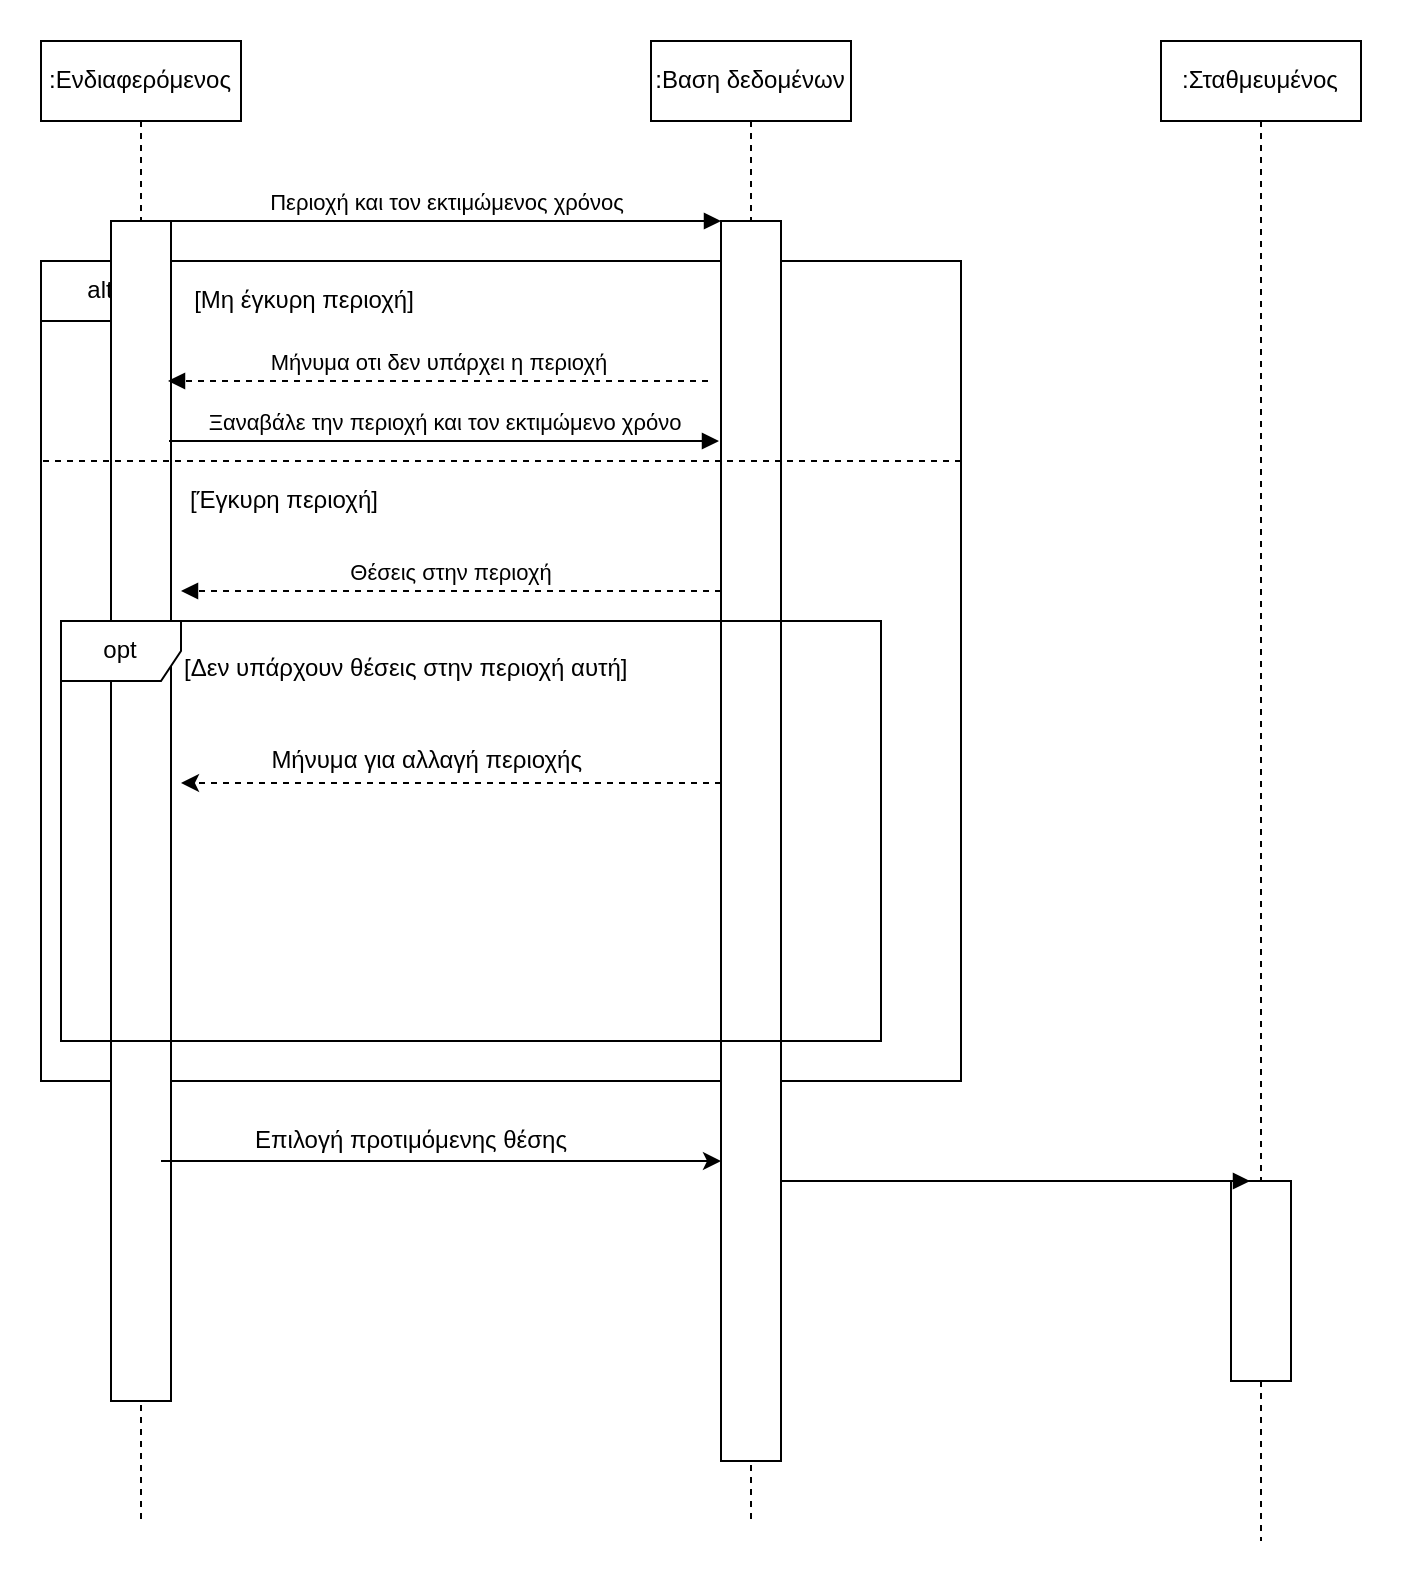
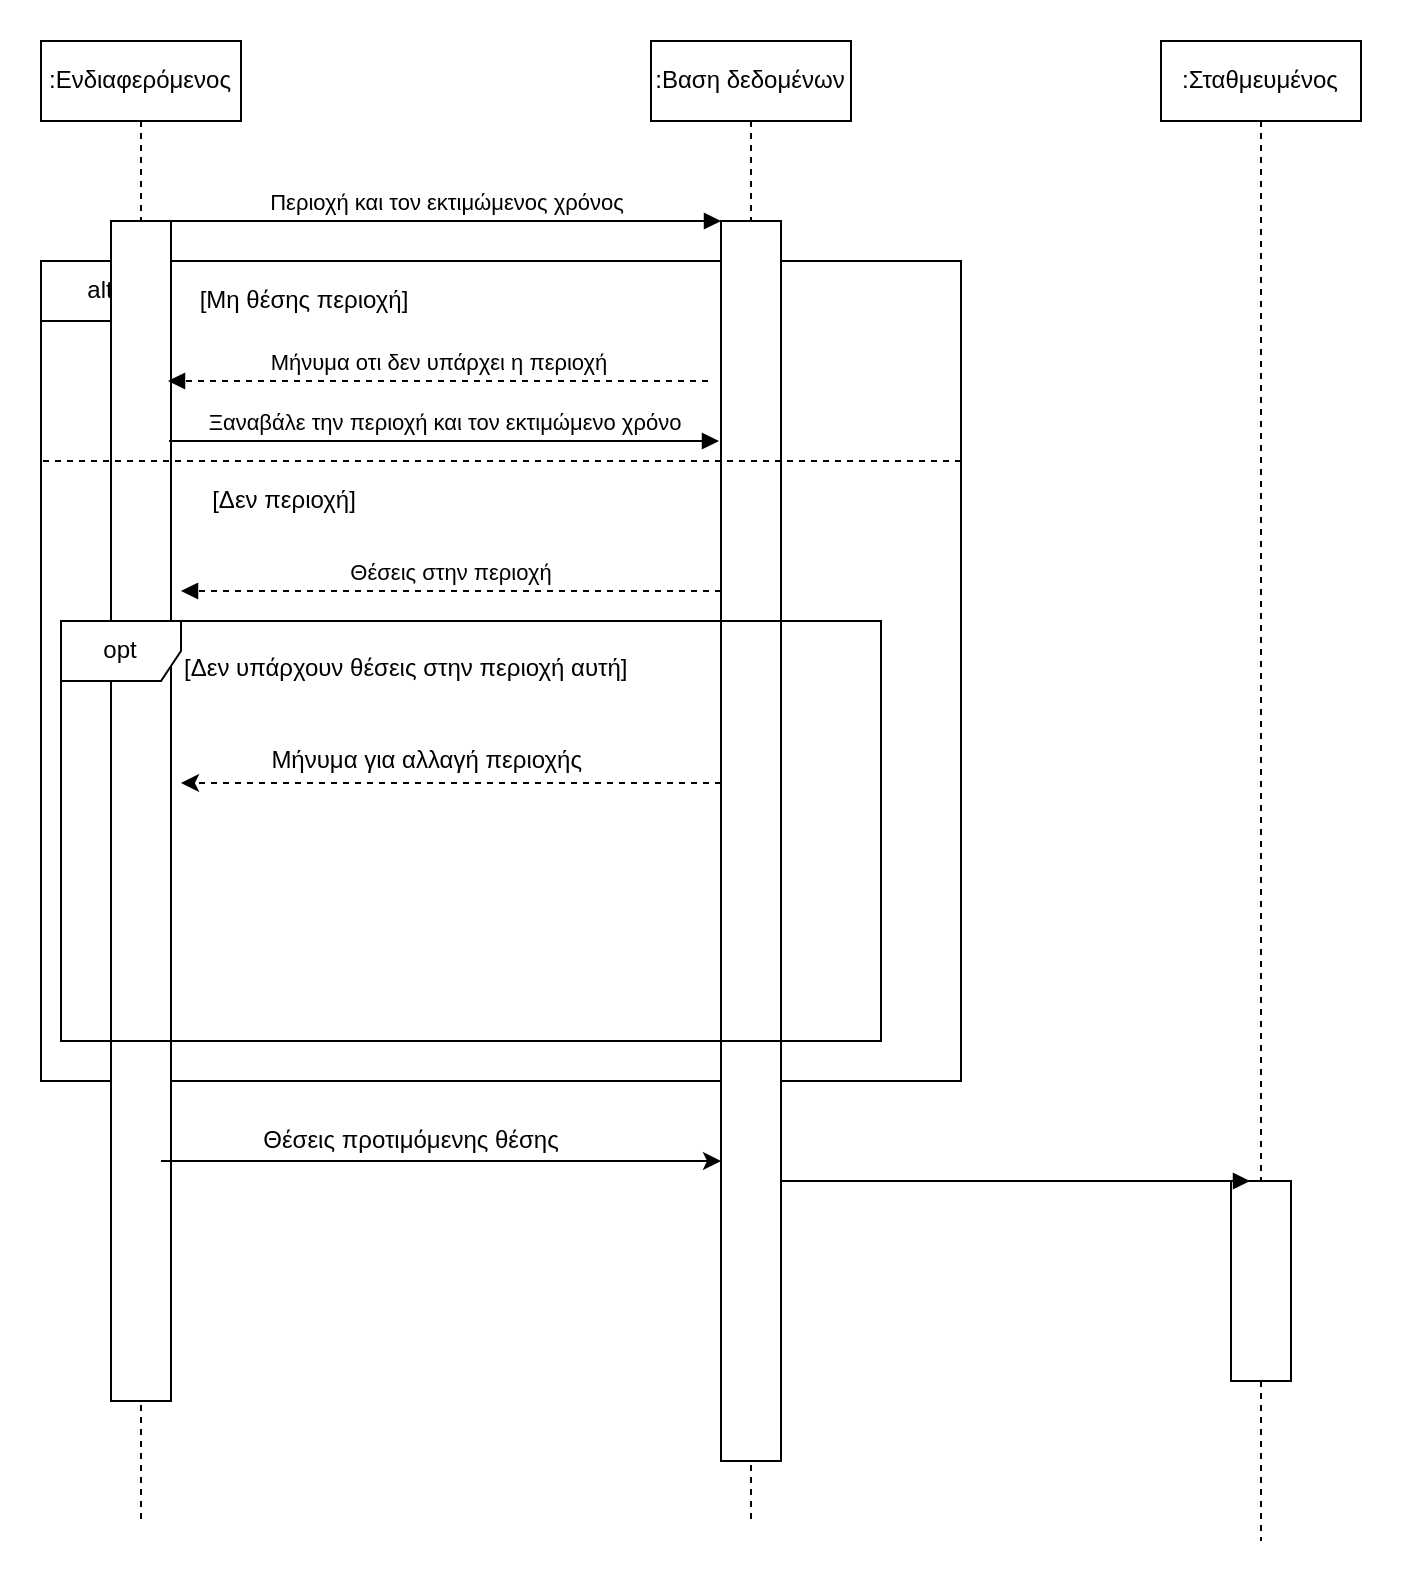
(305, 301) -> (305, 301)
(285, 501) -> (285, 501)
(412, 1141) -> (412, 1141)
